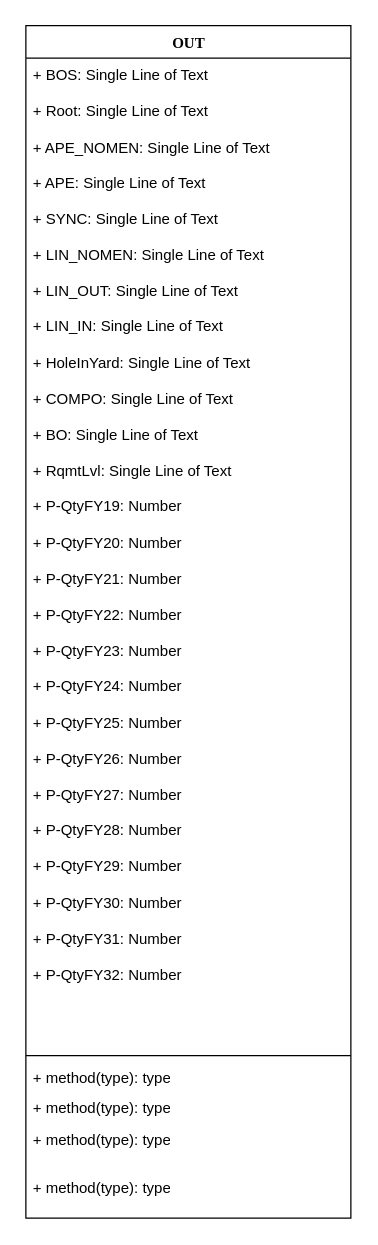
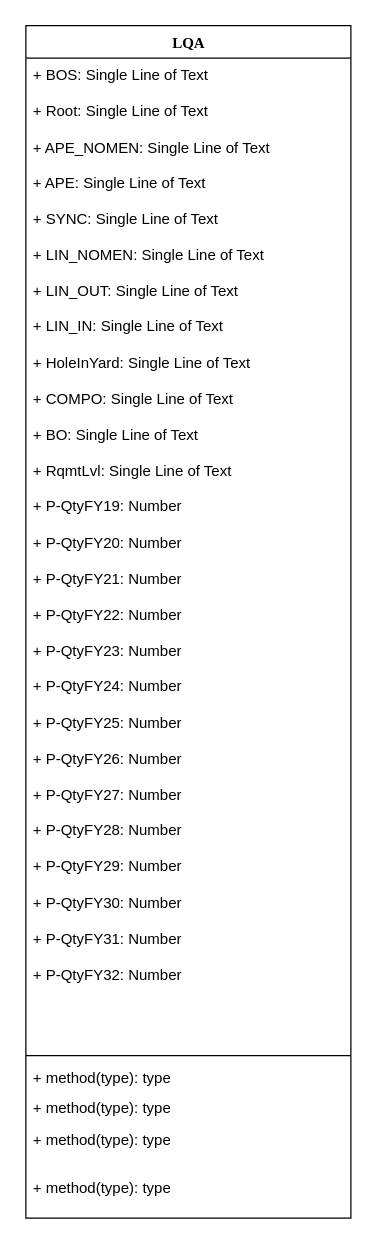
(189, 43) -> (189, 43)
